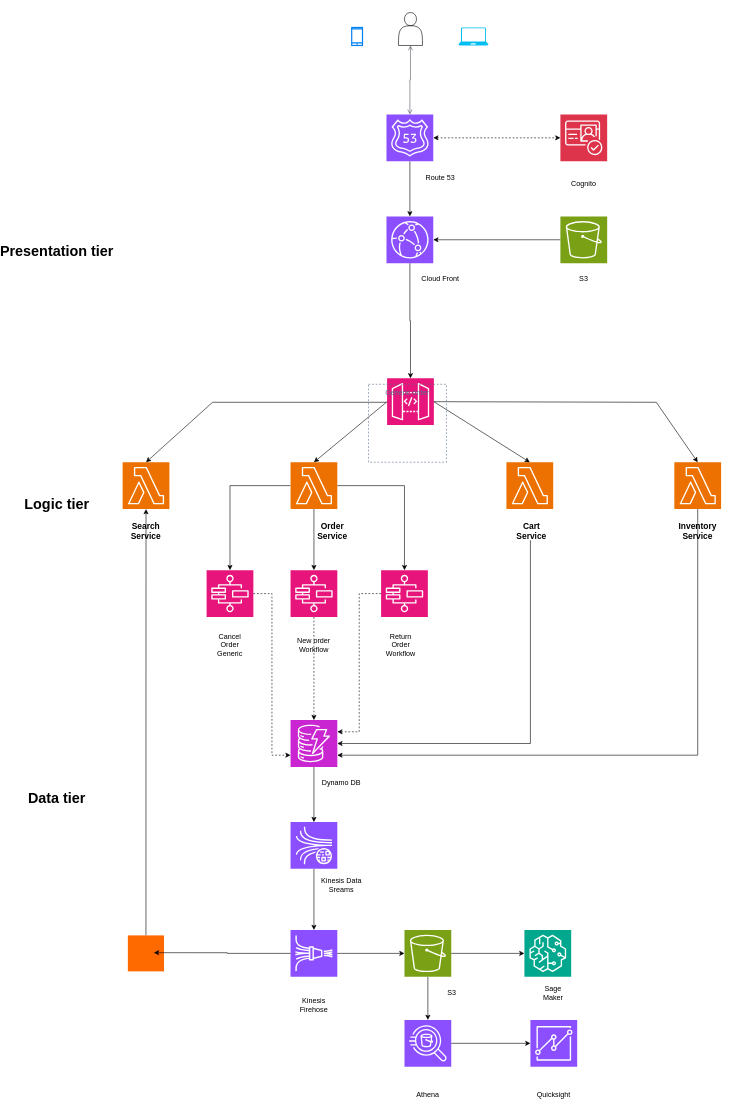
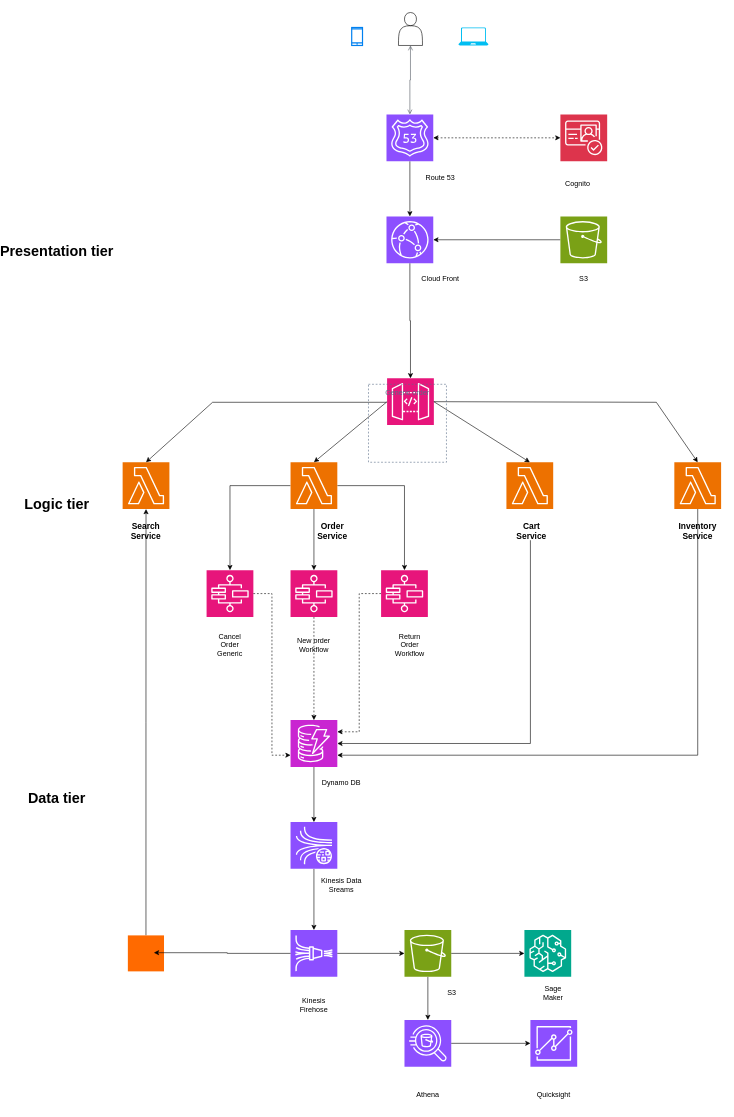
(584, 183) -> (578, 183)
(401, 645) -> (410, 645)
